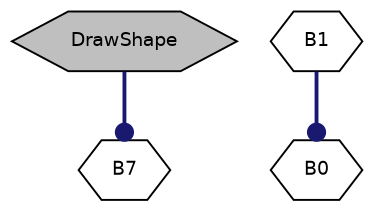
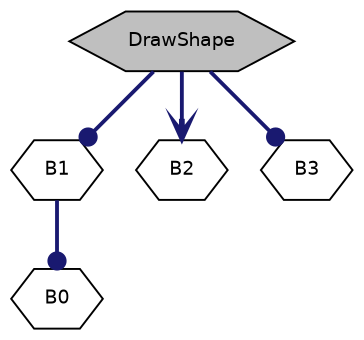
none -> (124, 101)
(124, 170) -> (307, 170)
none -> (182, 170)
